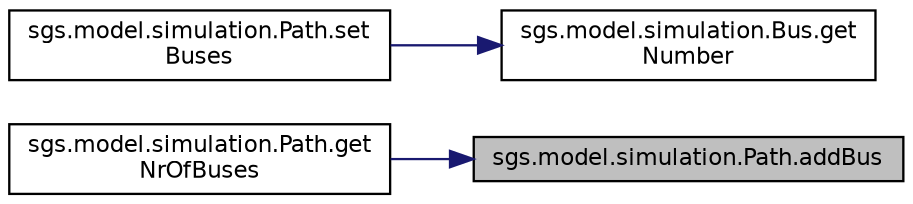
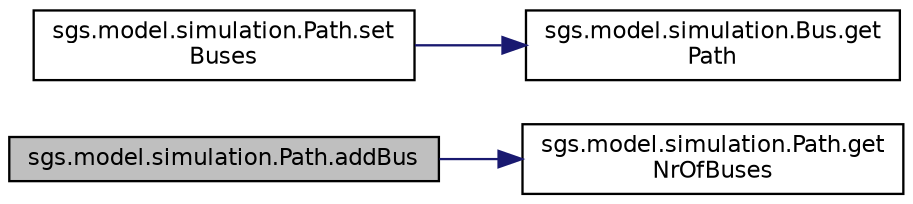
(689, 45) -> (713, 45)
(420, 159) -> (469, 159)
